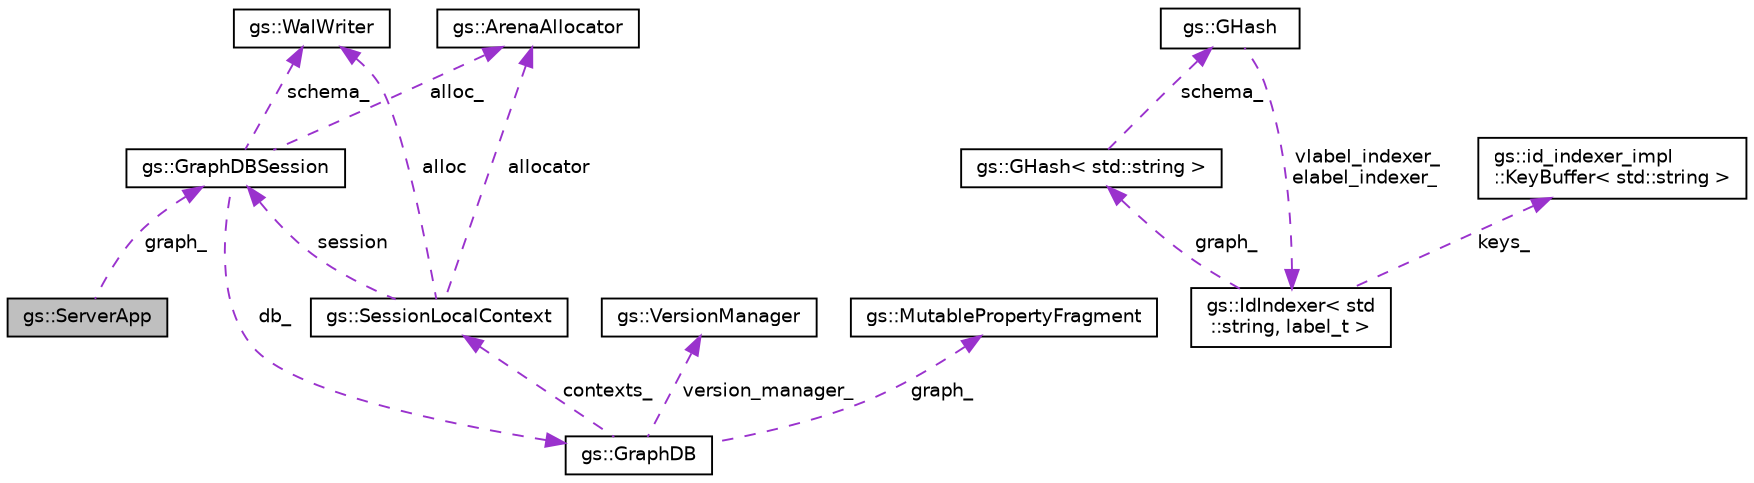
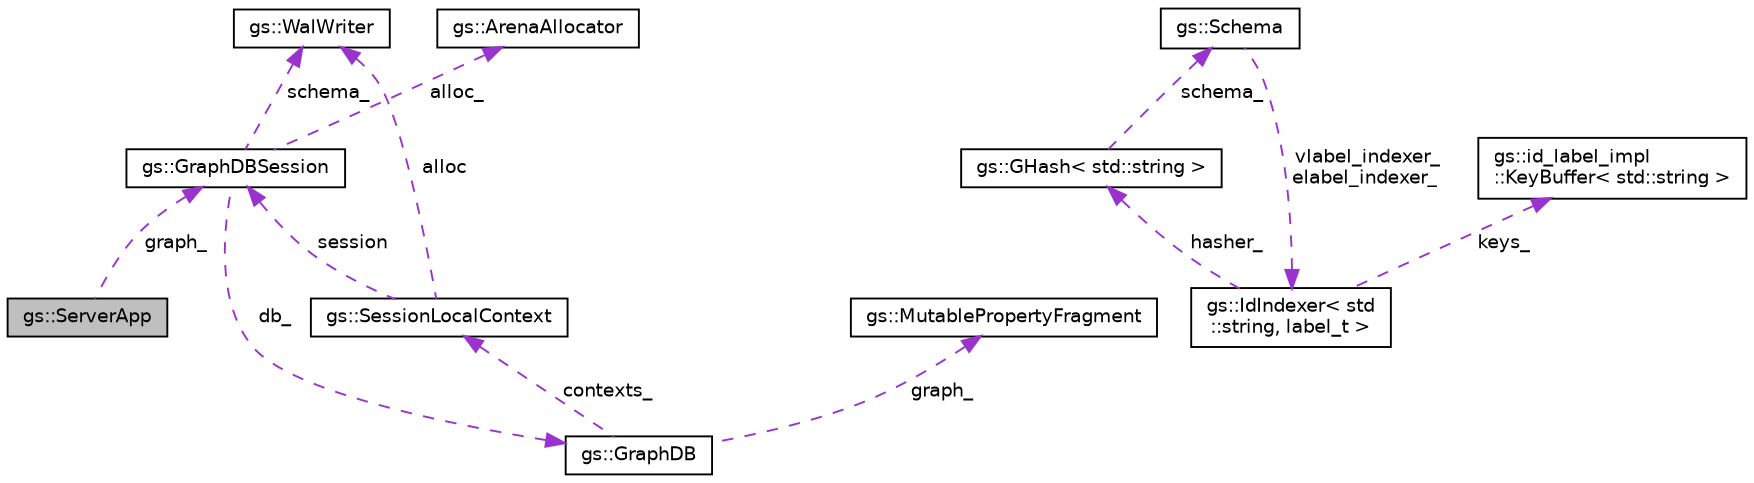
(1230, 29) -> (1230, 29)
(1612, 168) -> (1612, 168)
(485, 182) -> none
(1224, 243) -> (1224, 243)
(709, 318) -> none
